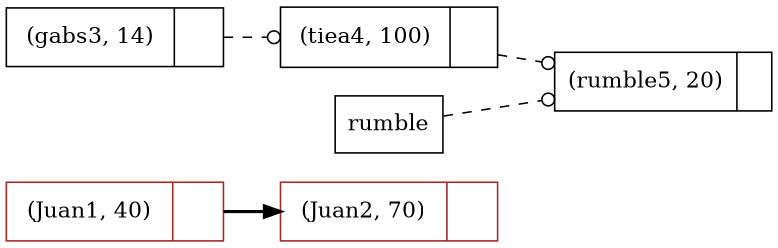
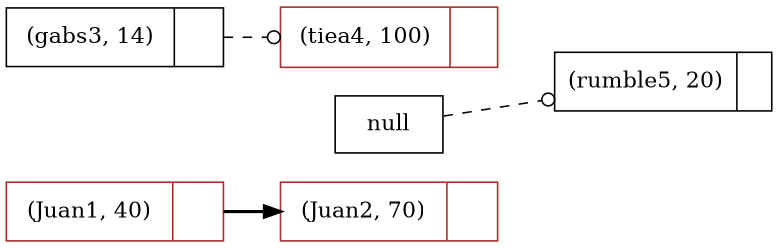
(389, 37) -> (389, 37)
(520, 58) -> none
(389, 124) -> (389, 124)
